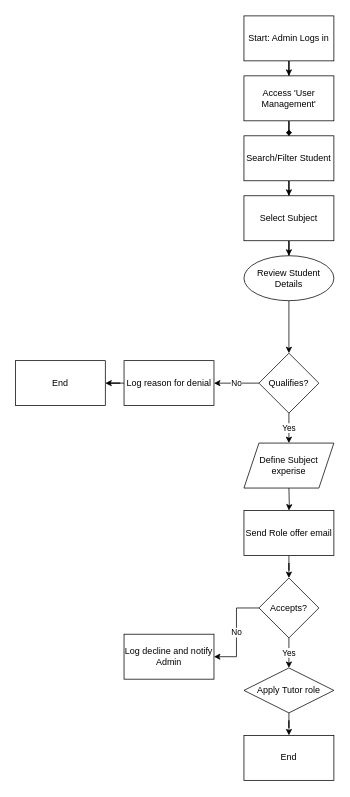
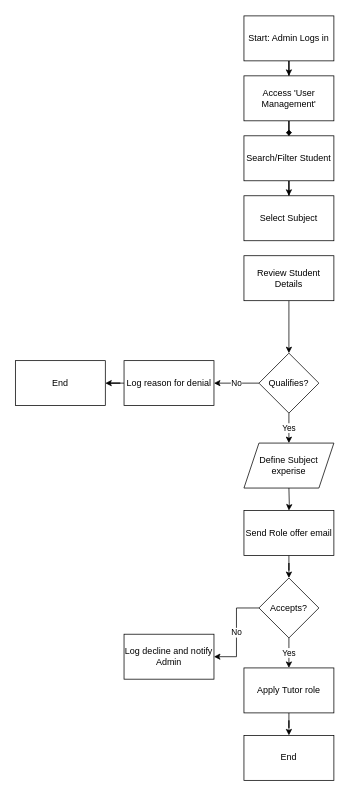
(289, 250) -> none
(289, 278) -> (289, 278)
(289, 690) -> (289, 690)
